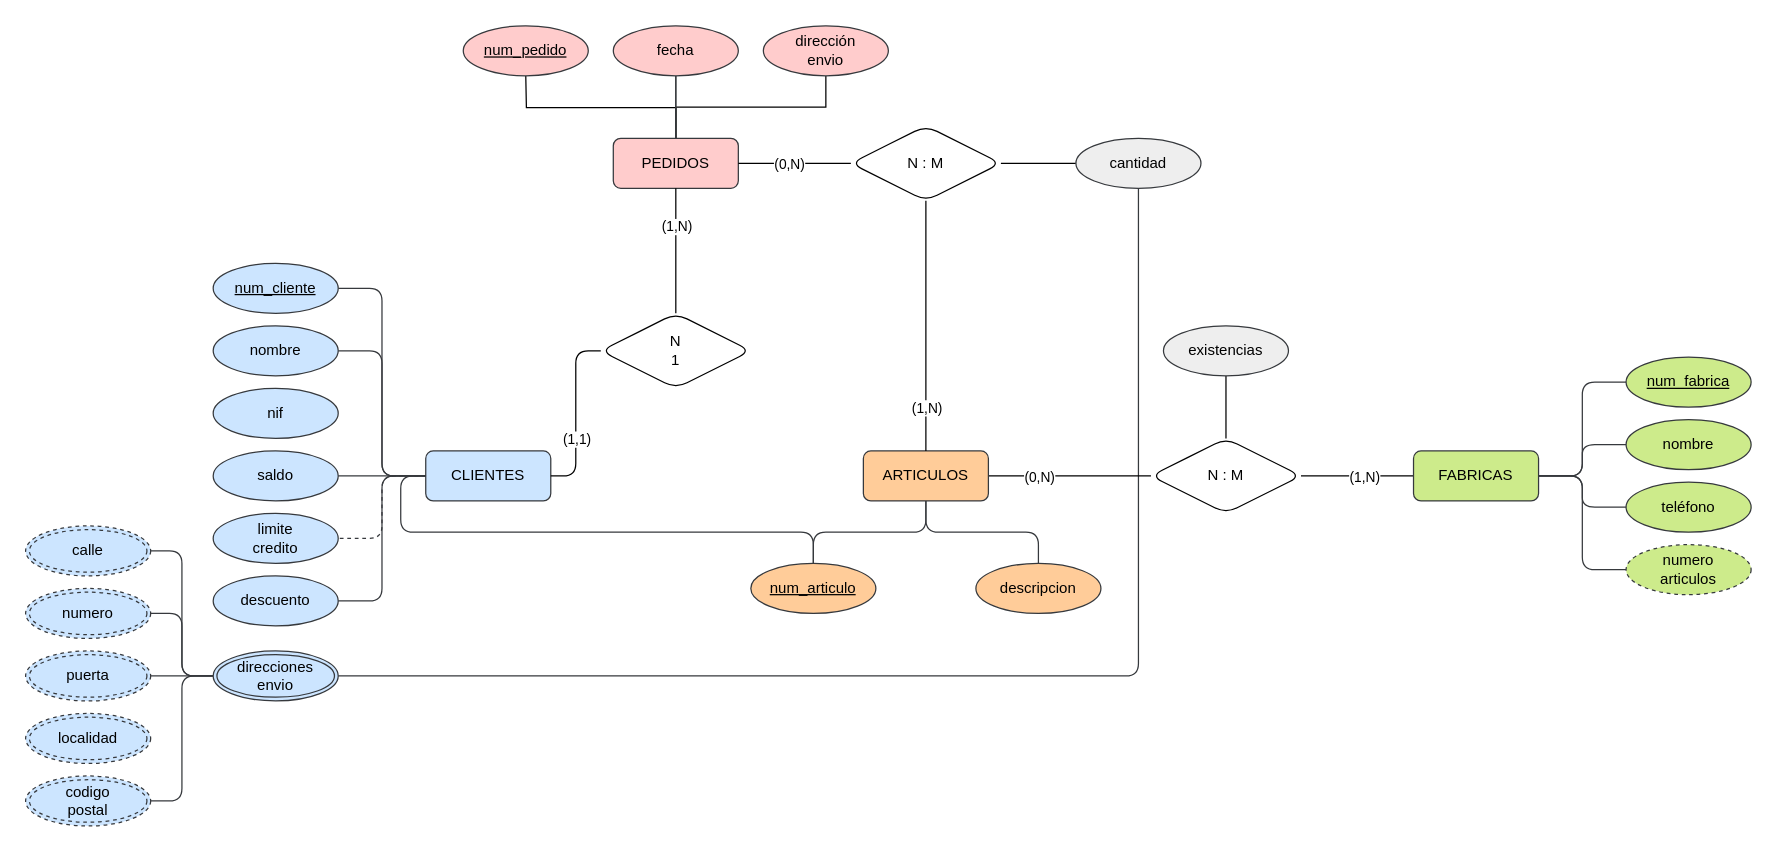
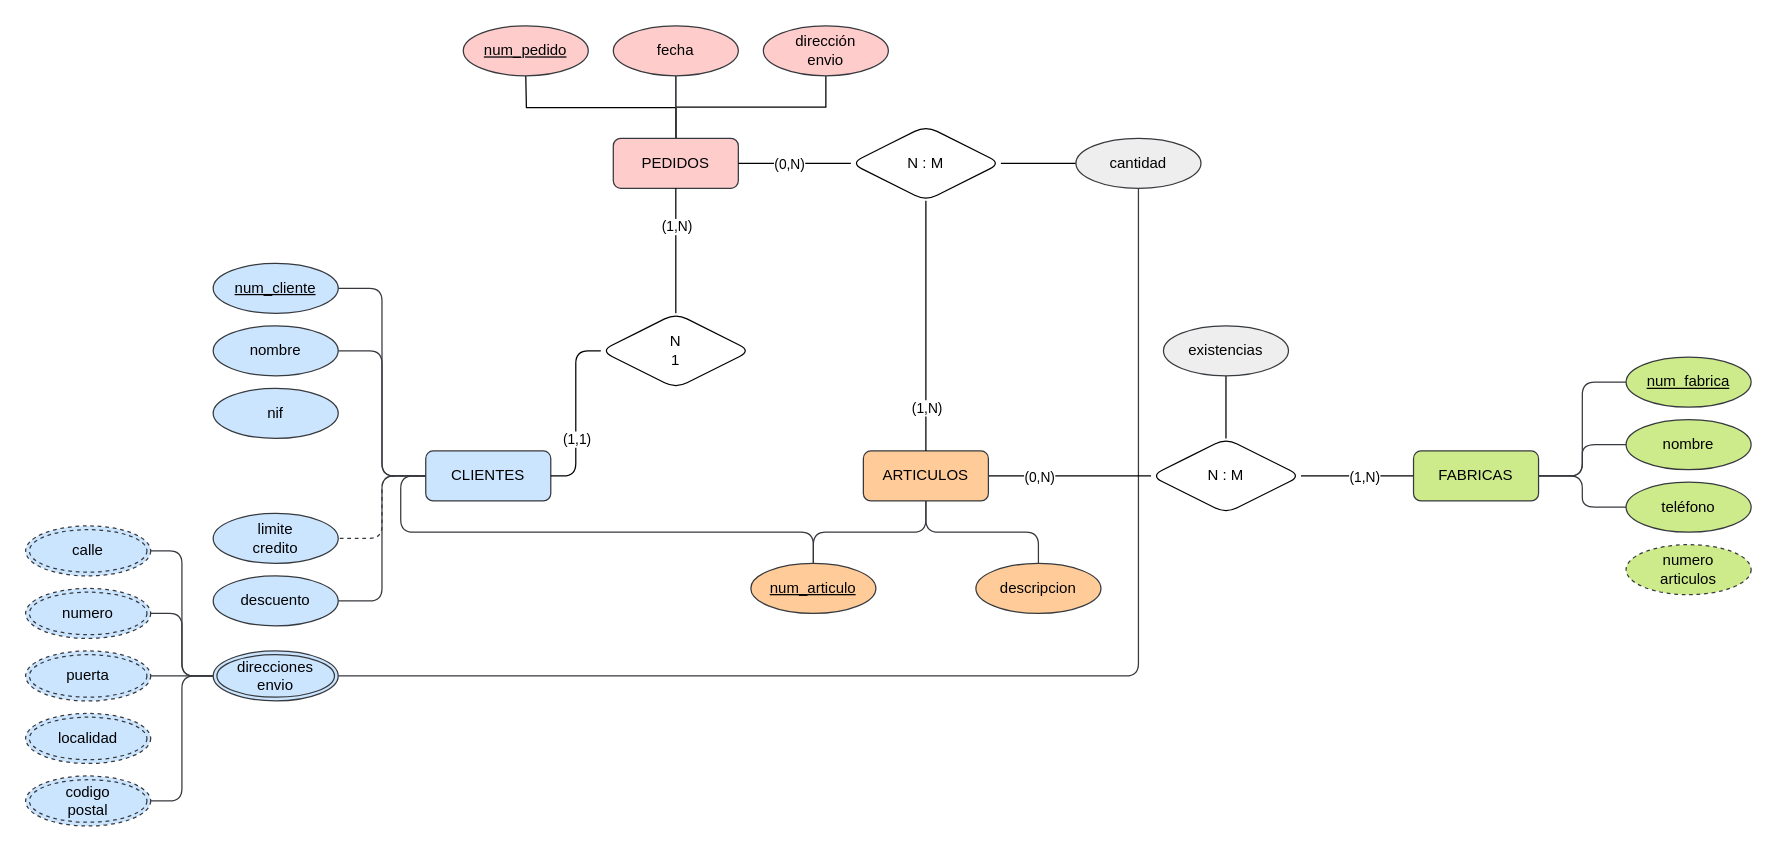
(276, 476) -> none
(361, 476) -> none
(1582, 553) -> none
